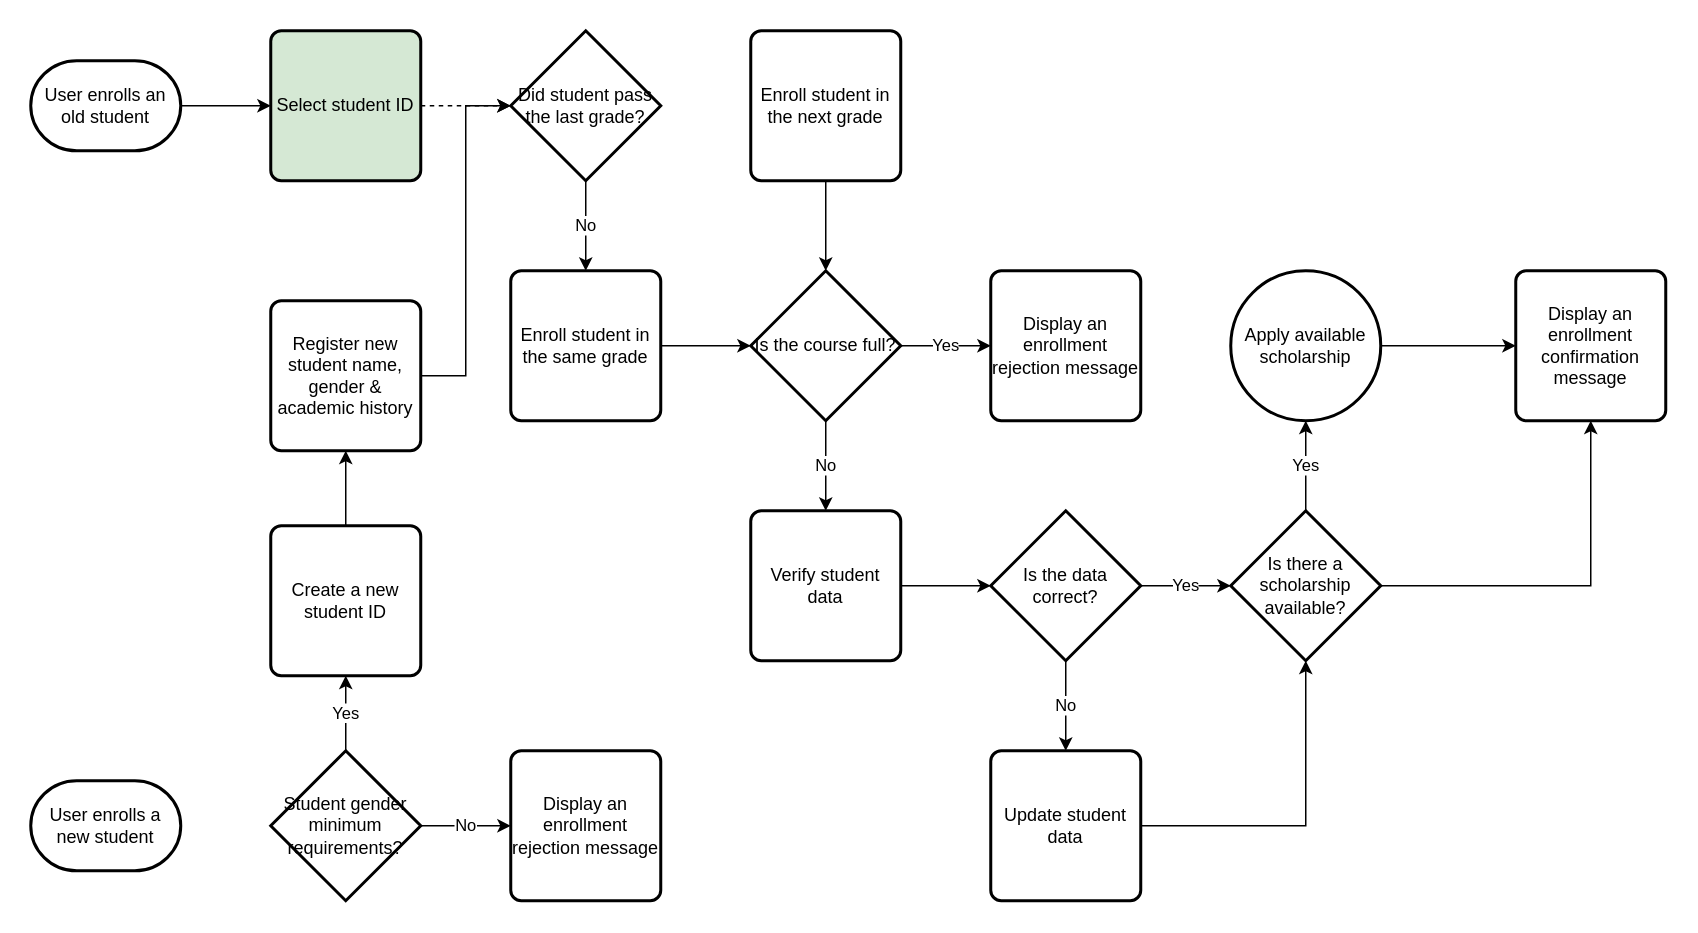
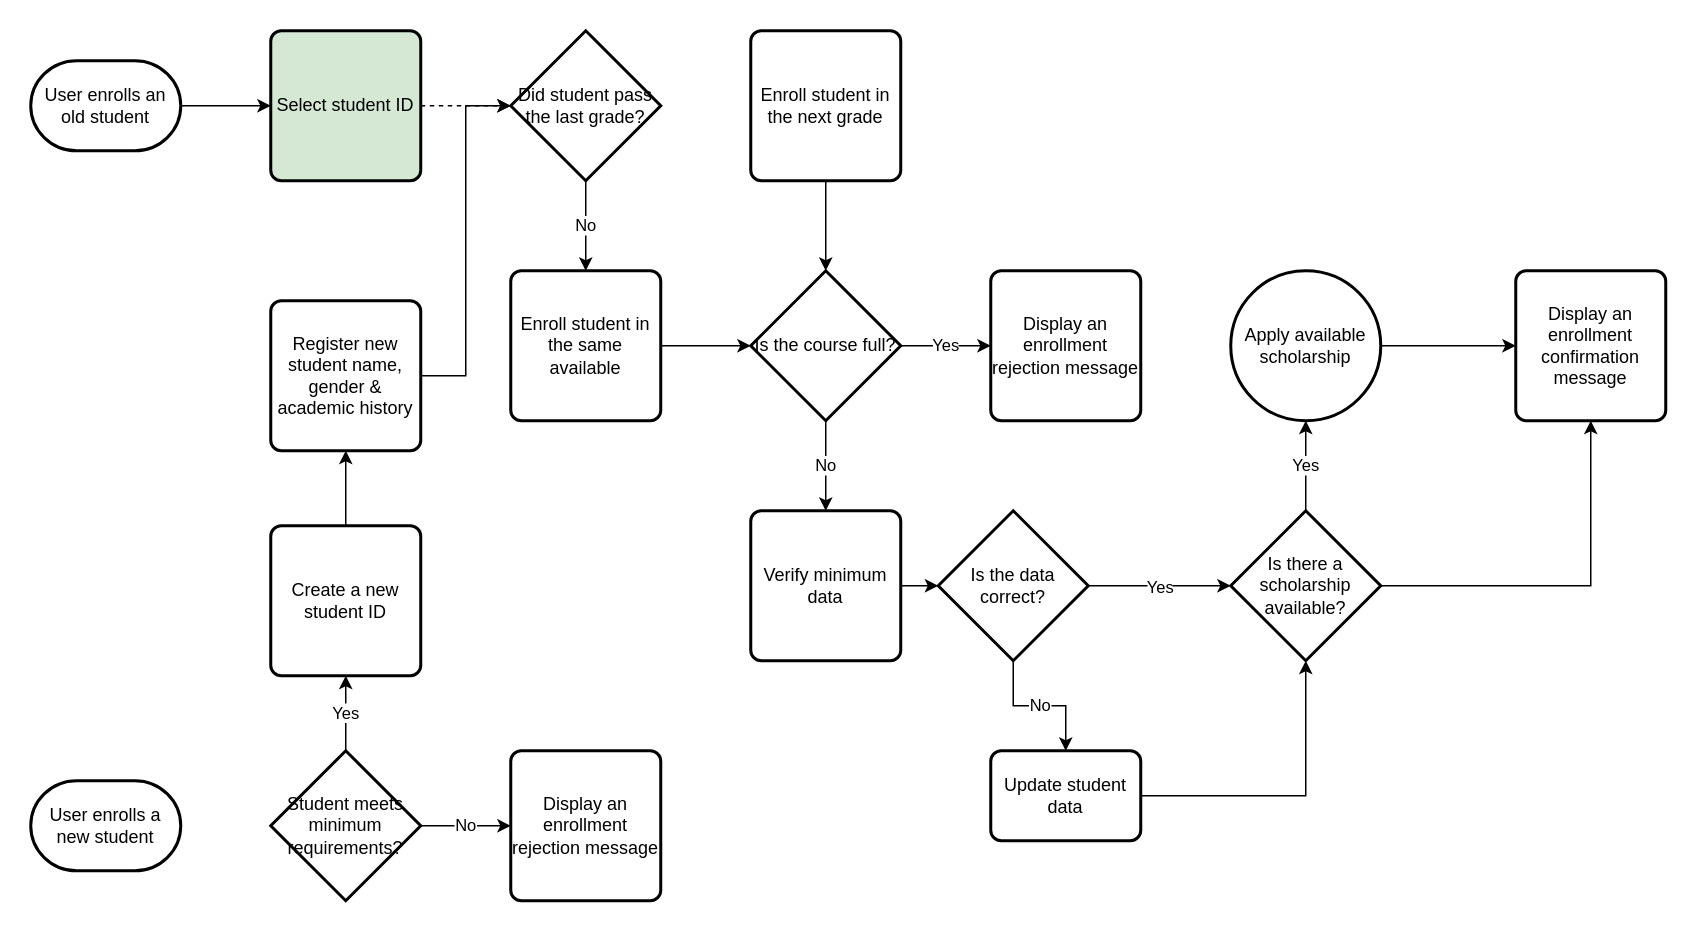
(586, 346) -> (586, 346)
(826, 586) -> (826, 586)
(1066, 586) -> (1013, 586)
(346, 826) -> (346, 826)
(1066, 826) -> (1066, 796)
